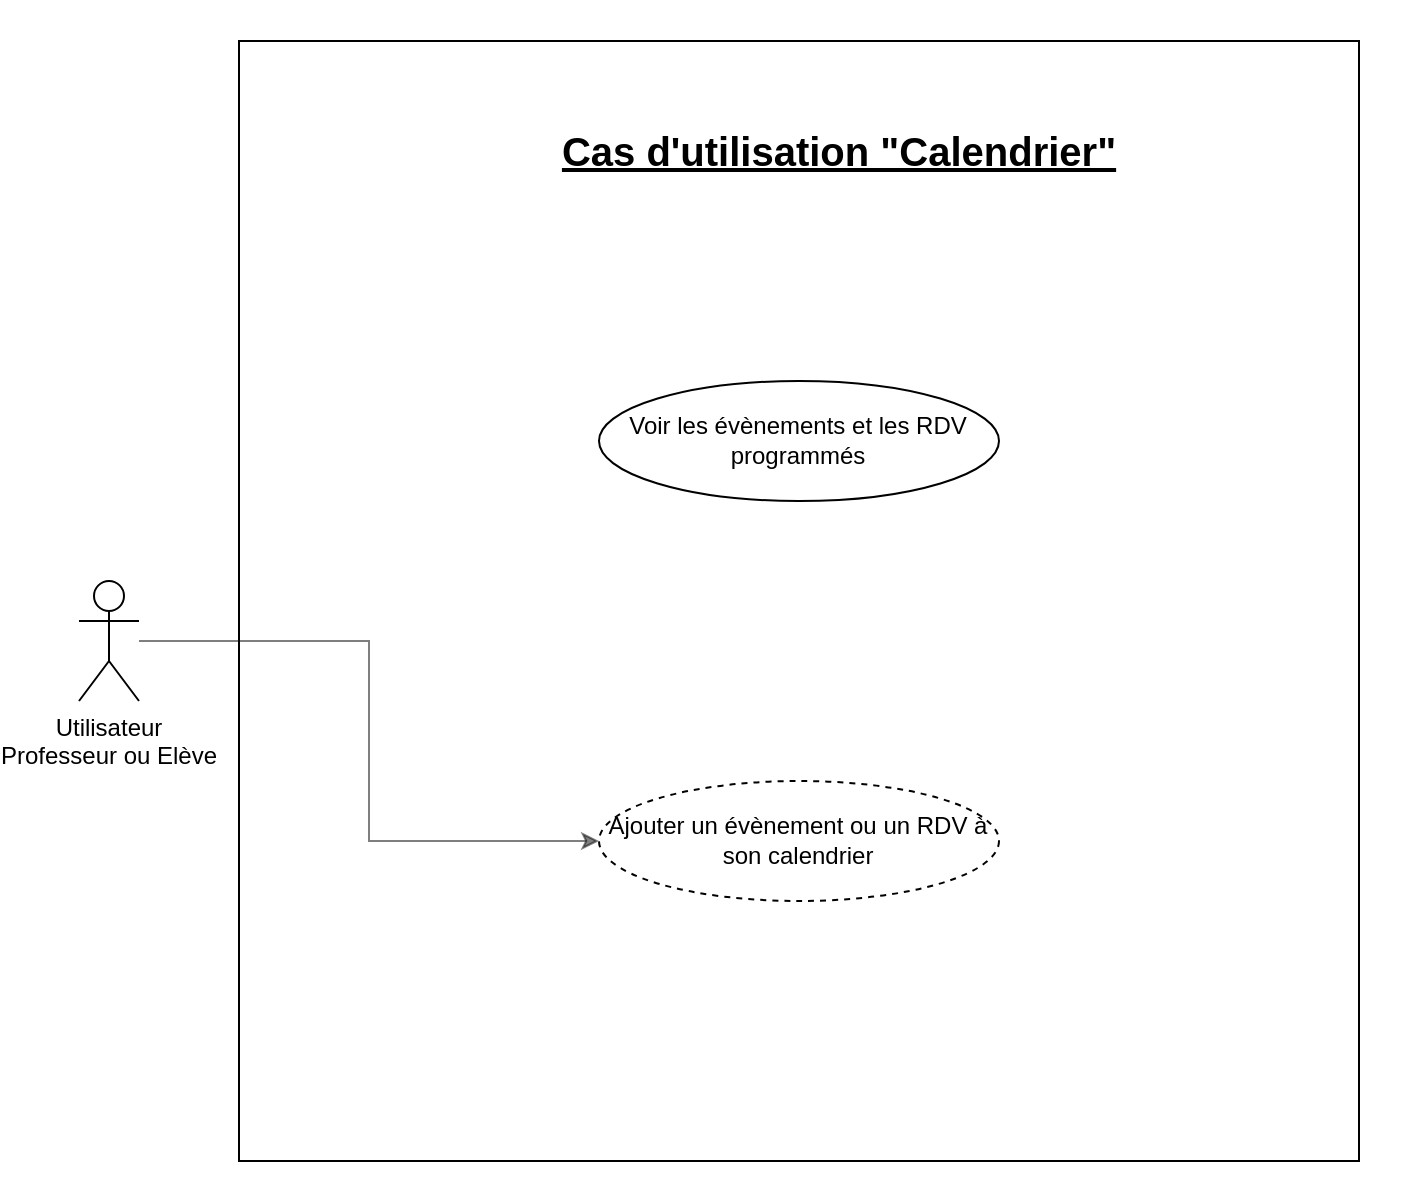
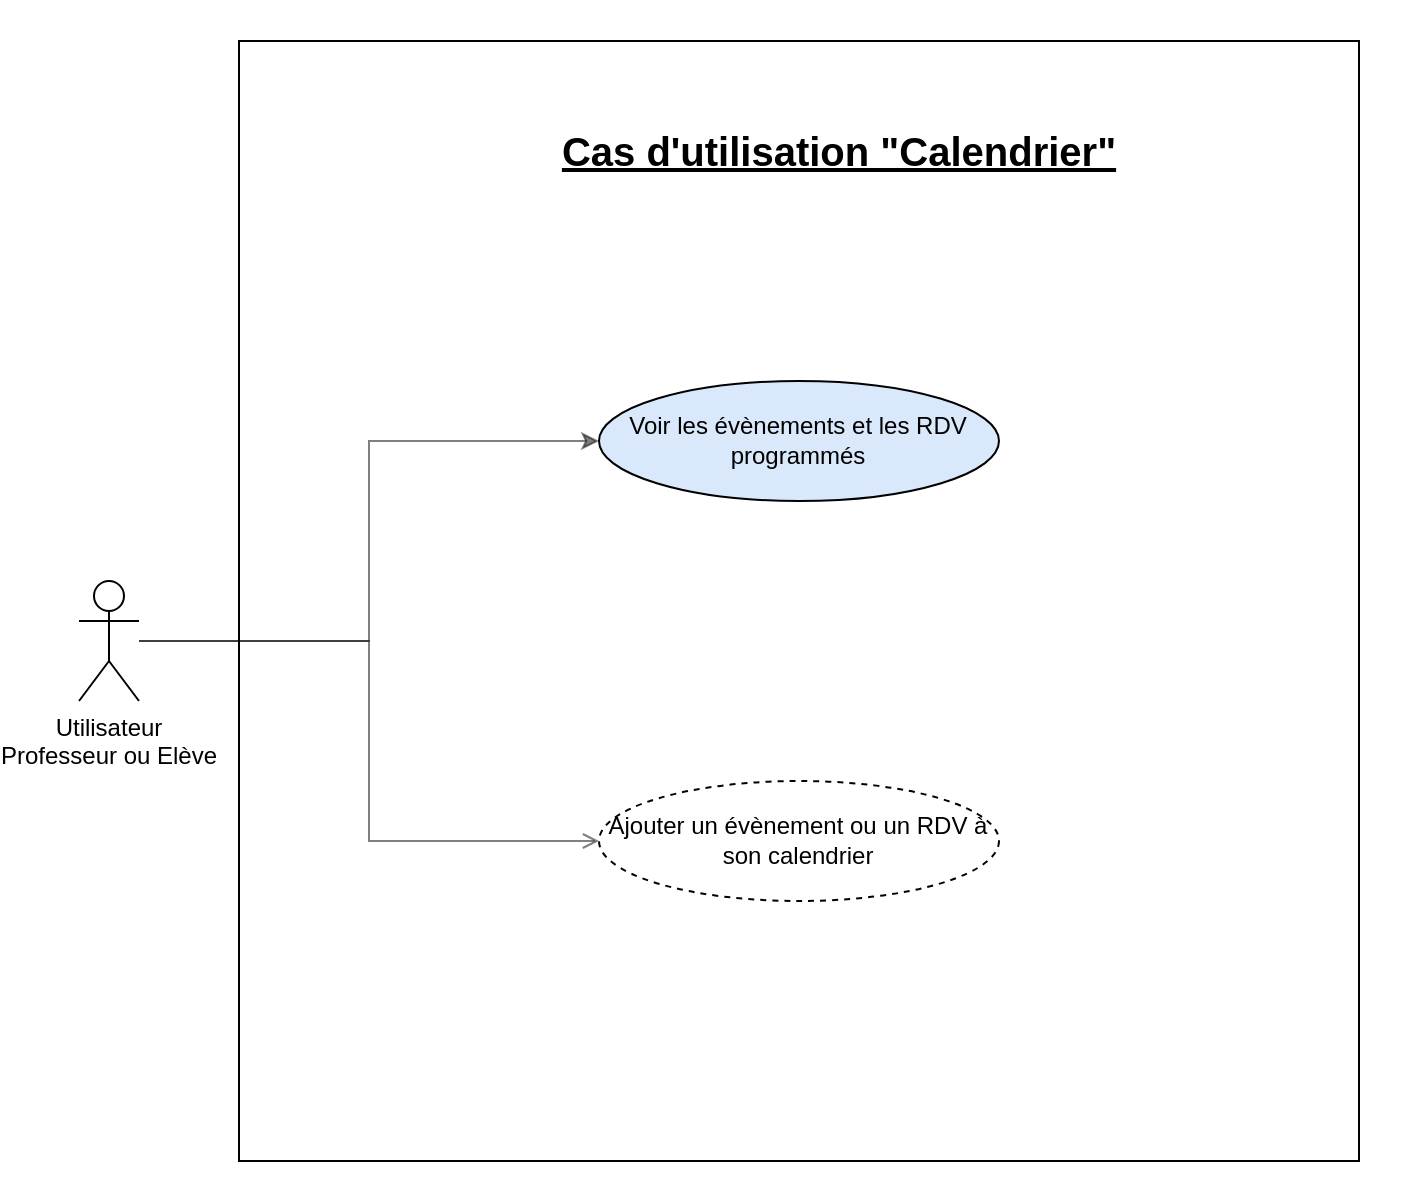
none -> (379, 441)
(799, 441) -> (799, 441)
(584, 841) -> (587, 841)
